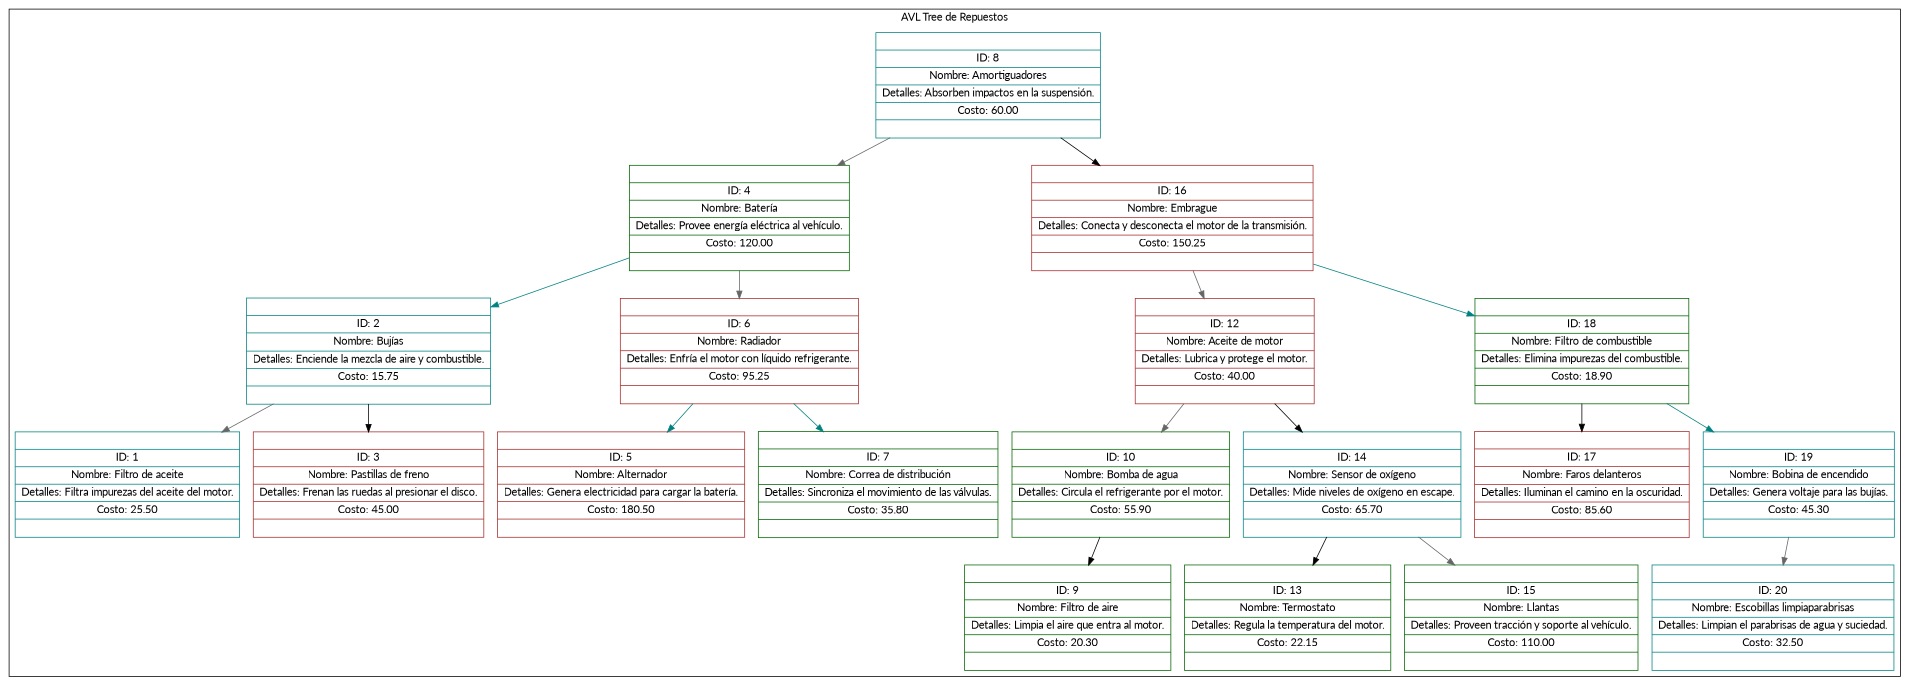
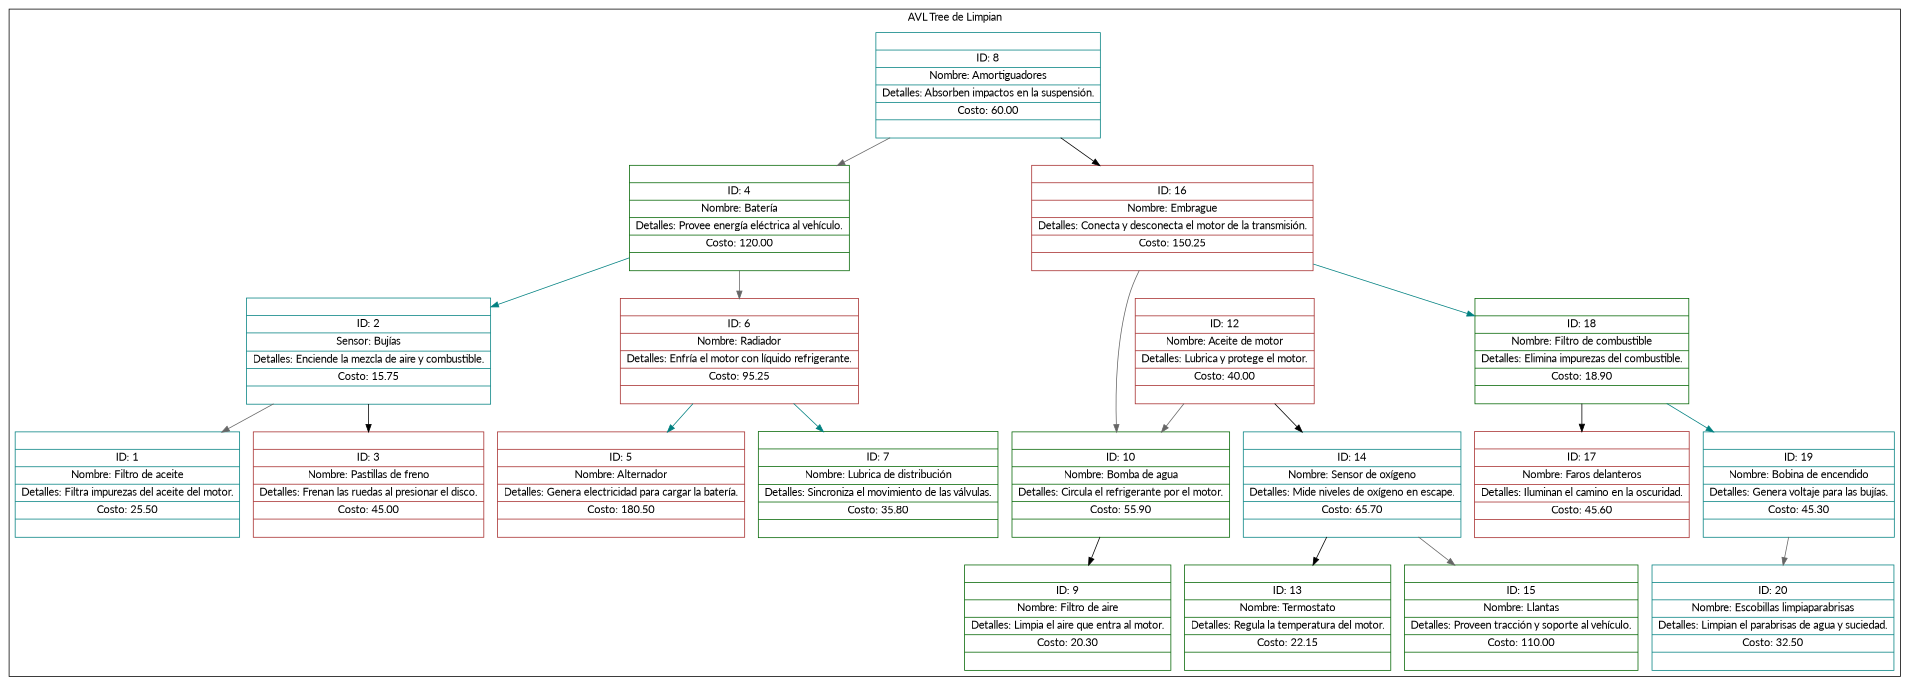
(955, 18) -> (955, 18)
(1197, 281) -> (1119, 346)
(369, 342) -> (369, 342)
(878, 475) -> (878, 475)
(1582, 510) -> (1582, 510)
